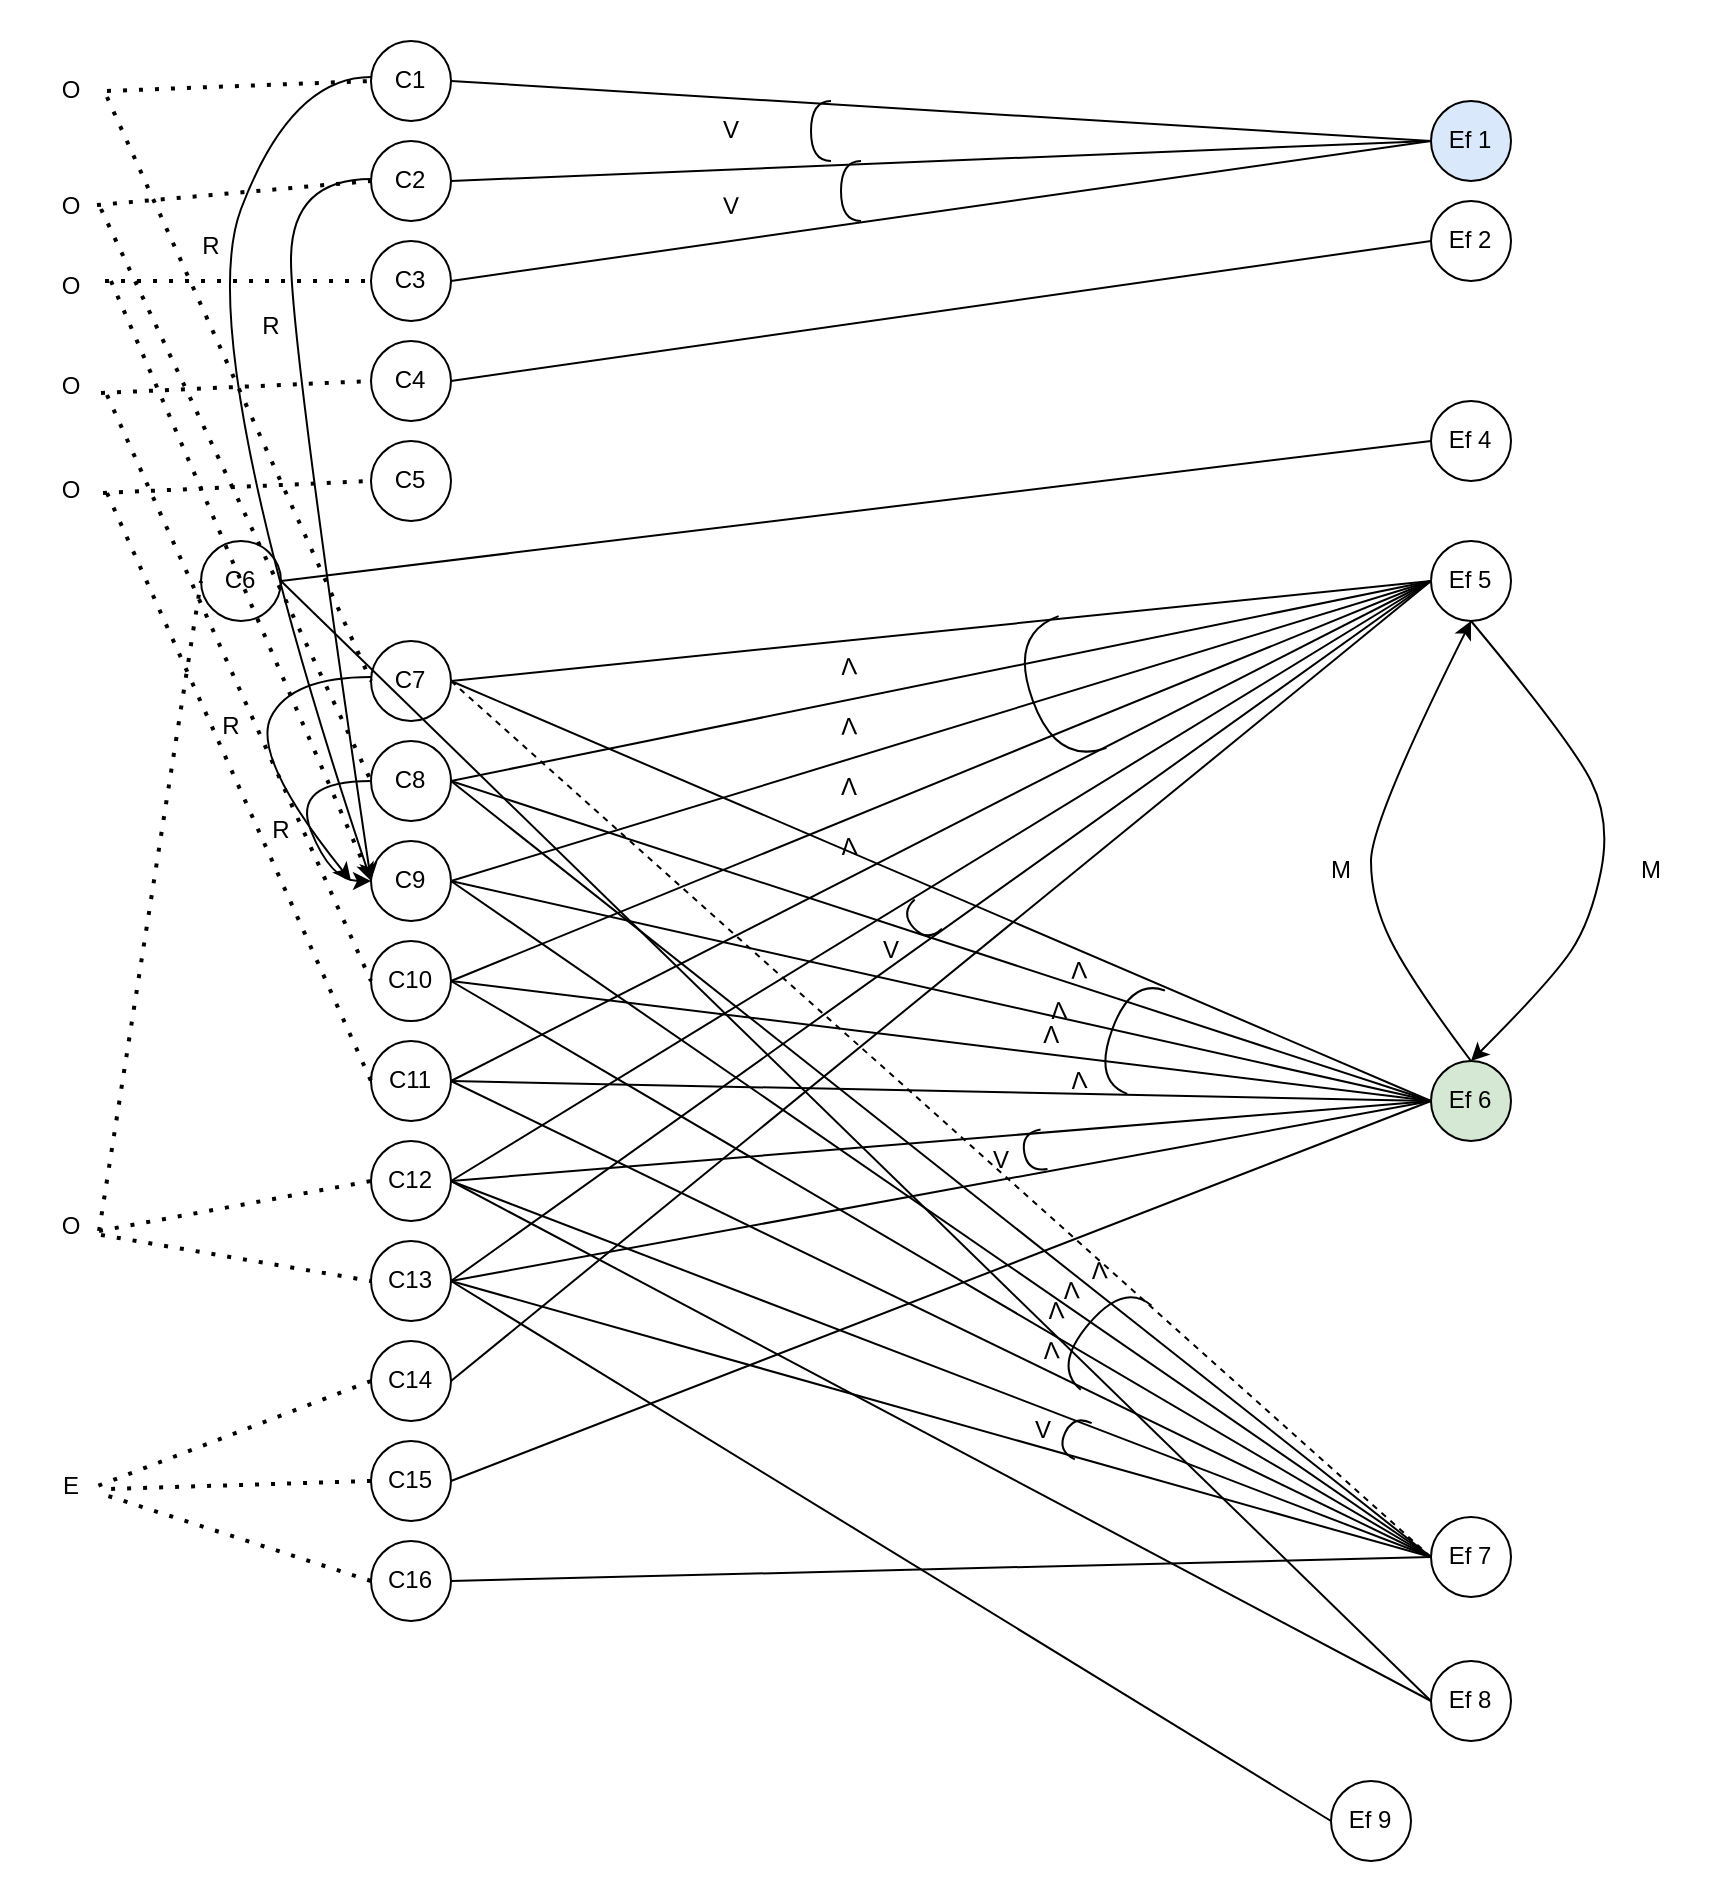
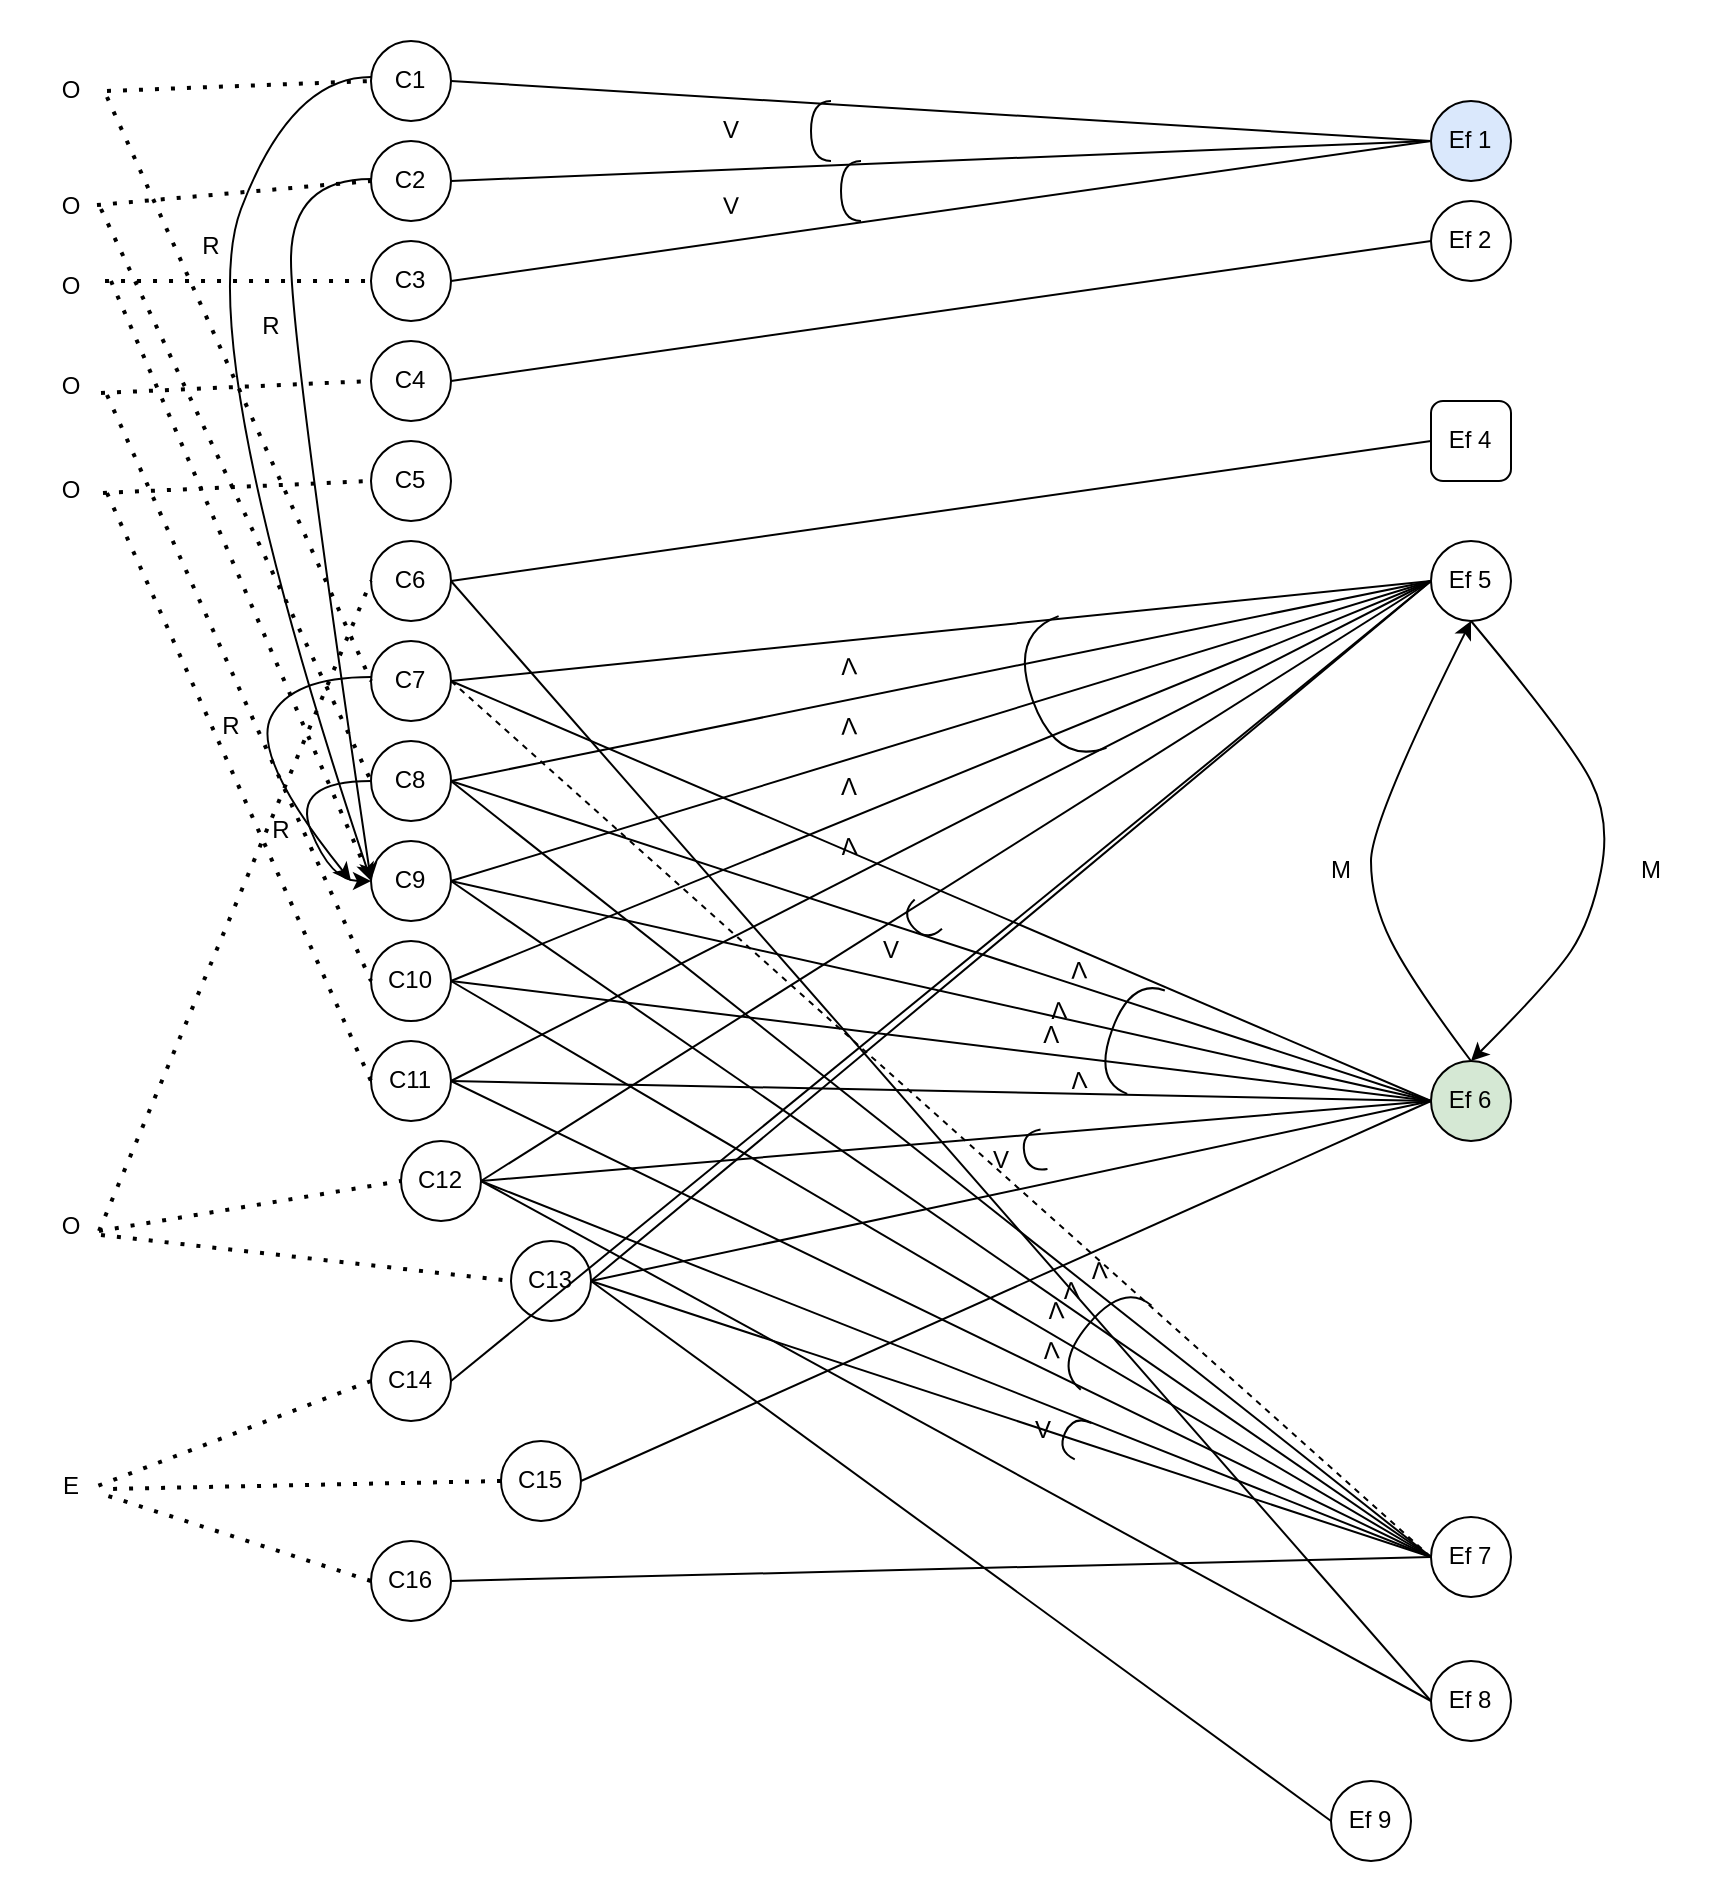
(1471, 441) -> (1471, 441)
(241, 581) -> (411, 581)
(411, 1181) -> (441, 1181)
(411, 1281) -> (551, 1281)
(411, 1481) -> (541, 1481)
